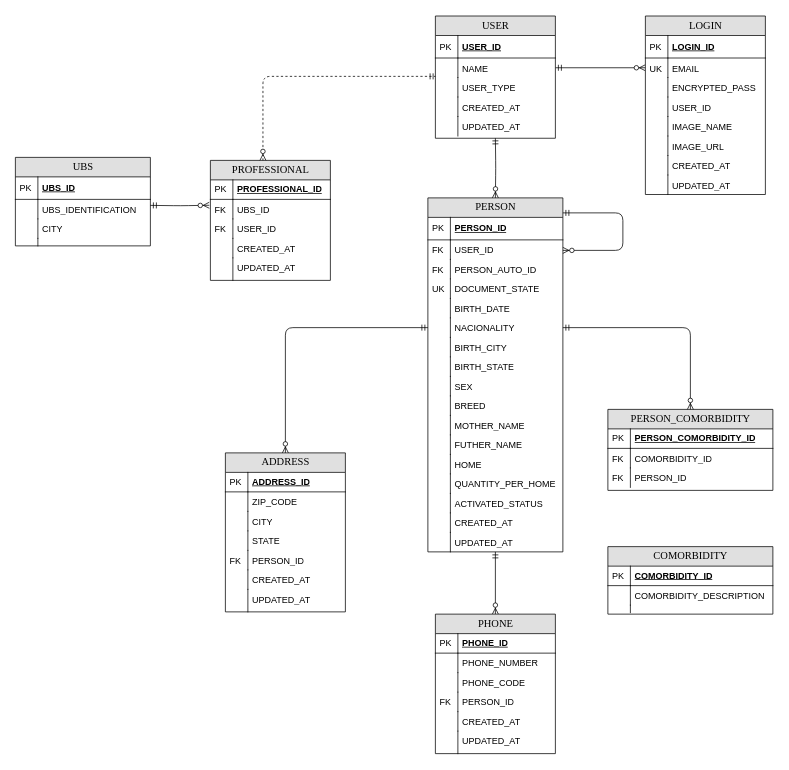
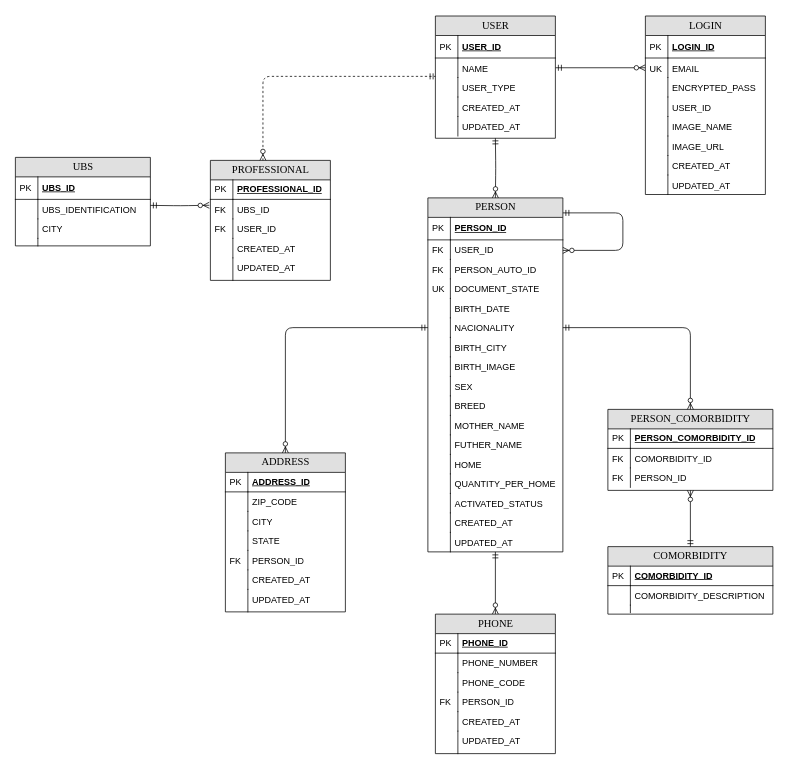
(483, 367) -> (483, 367)
none -> (690, 518)
